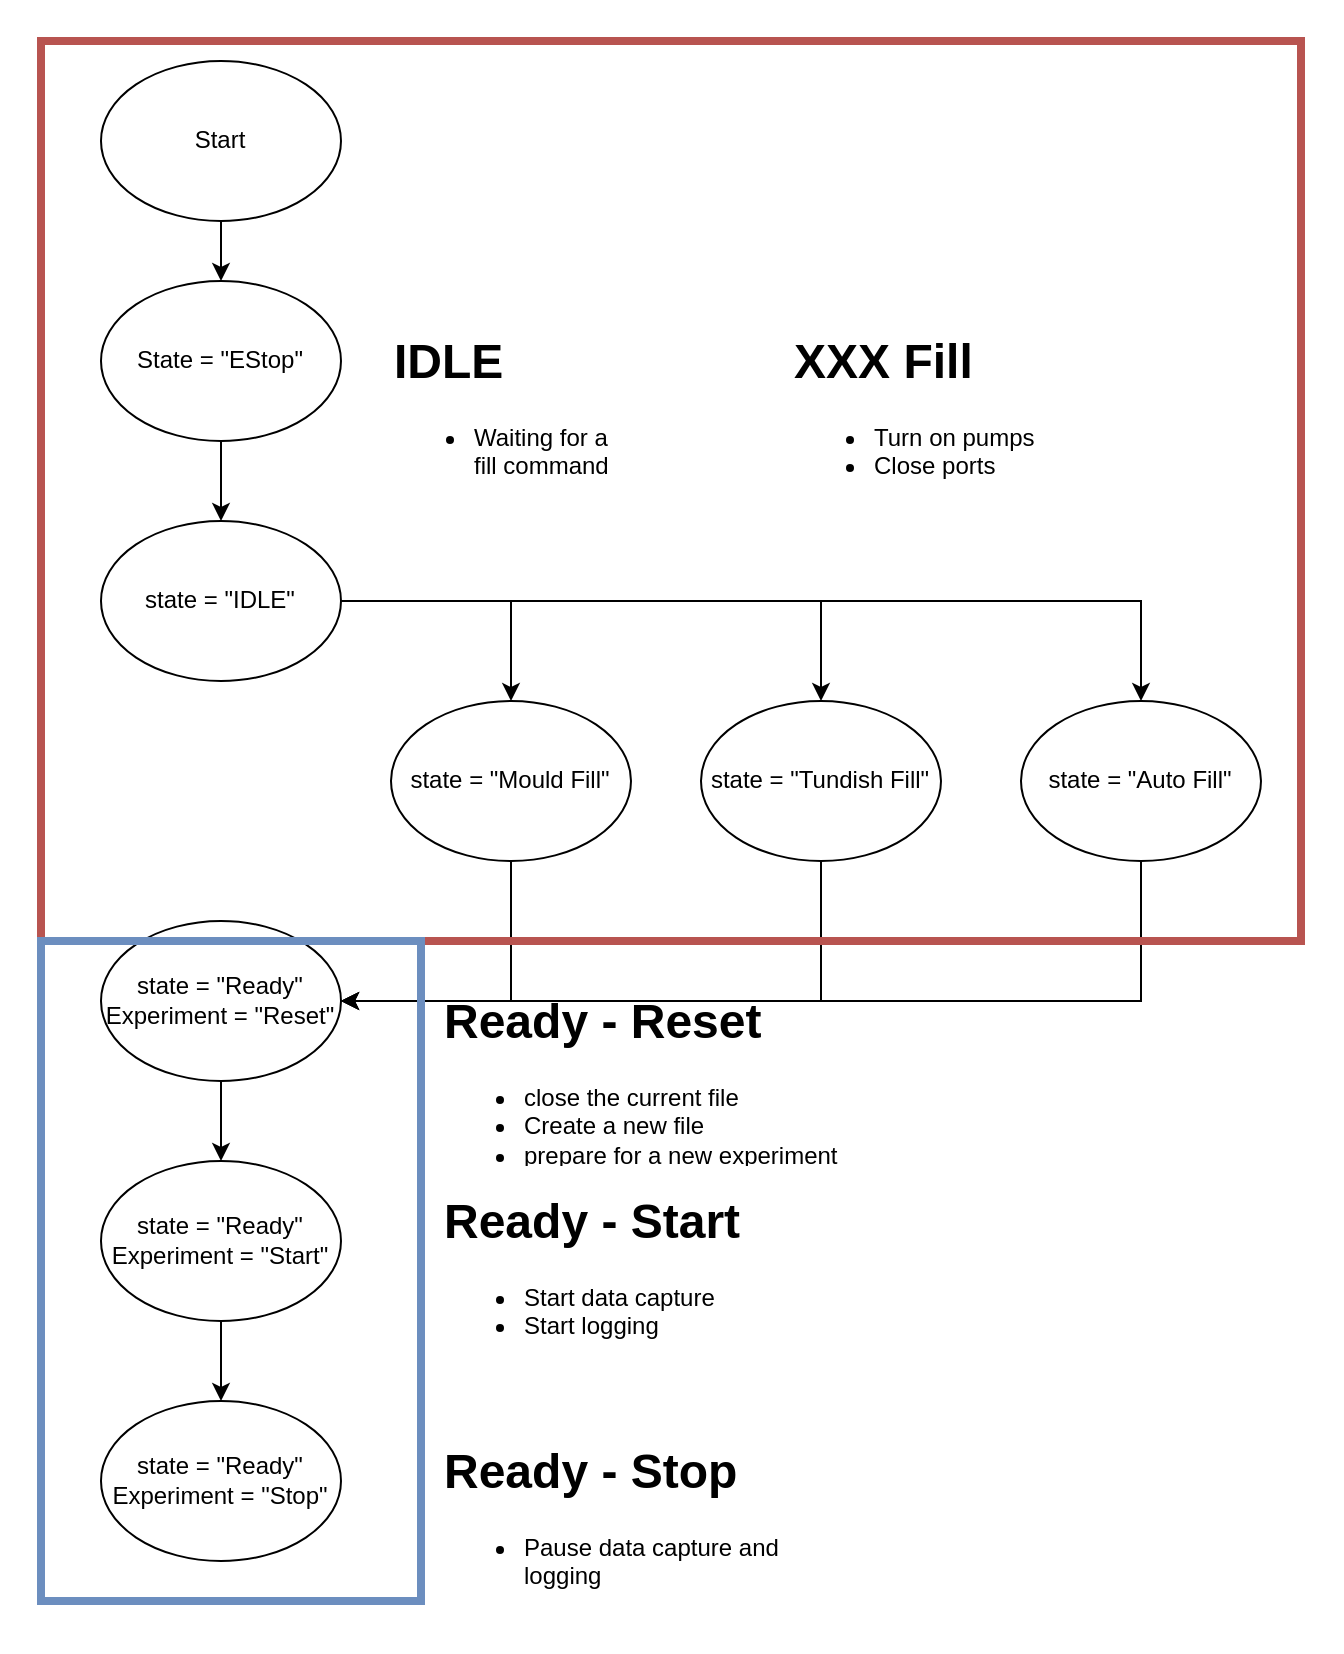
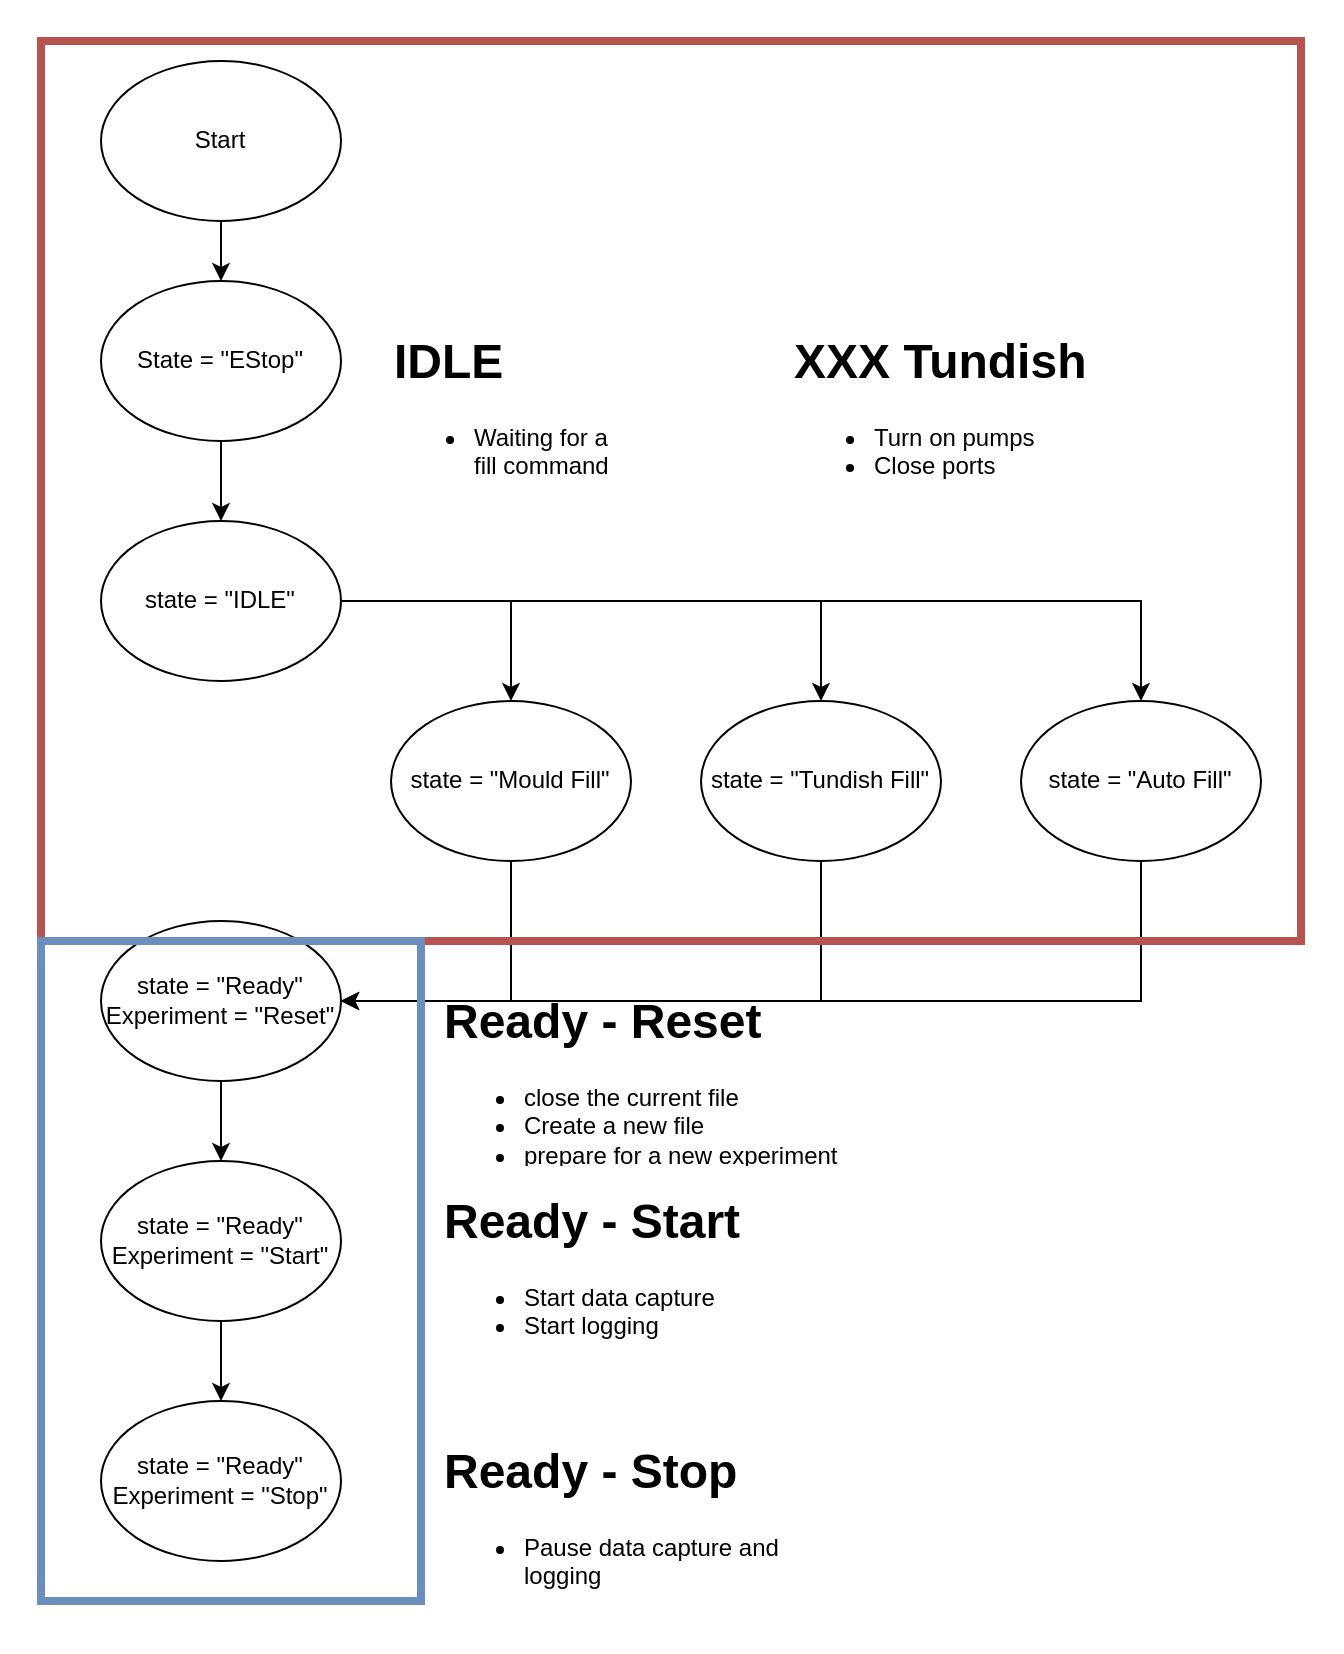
(876, 378) -> (876, 378)
